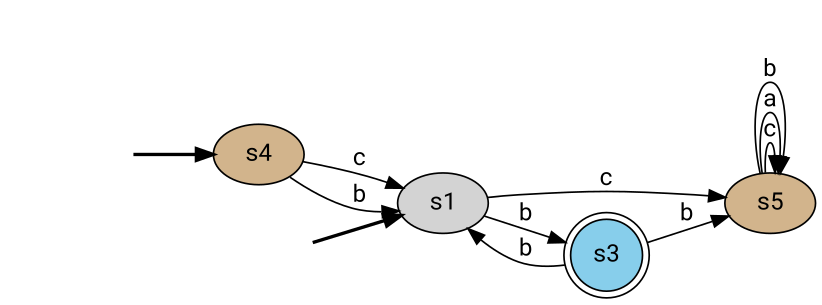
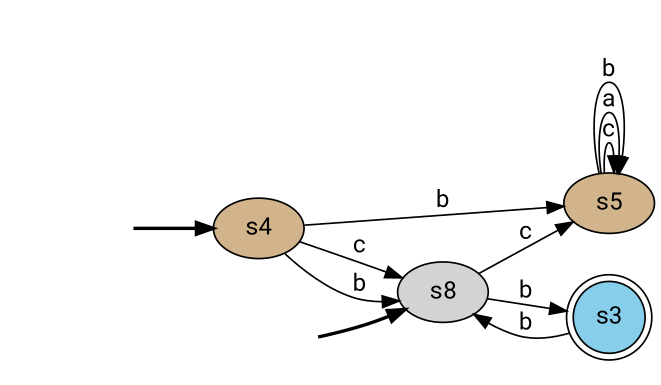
(443, 203) -> (443, 292)
(680, 232) -> (426, 216)
